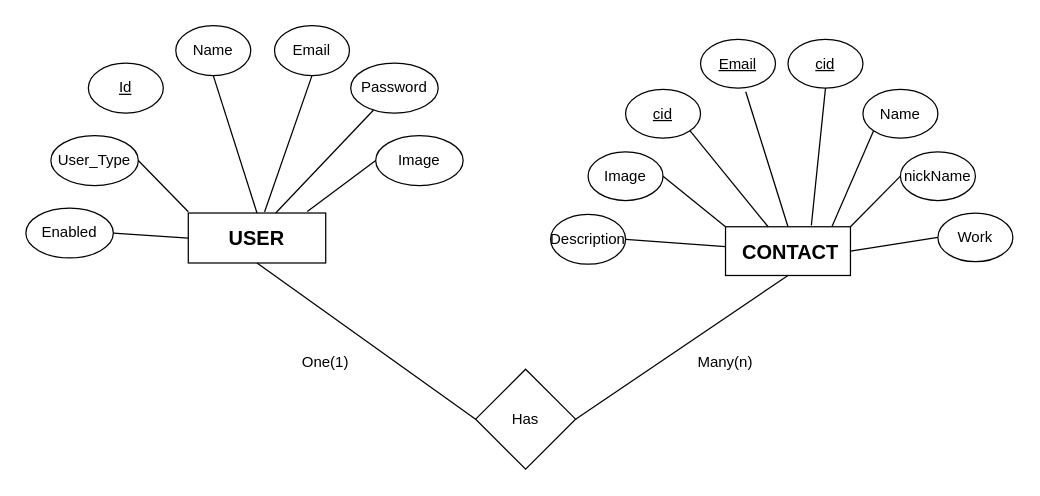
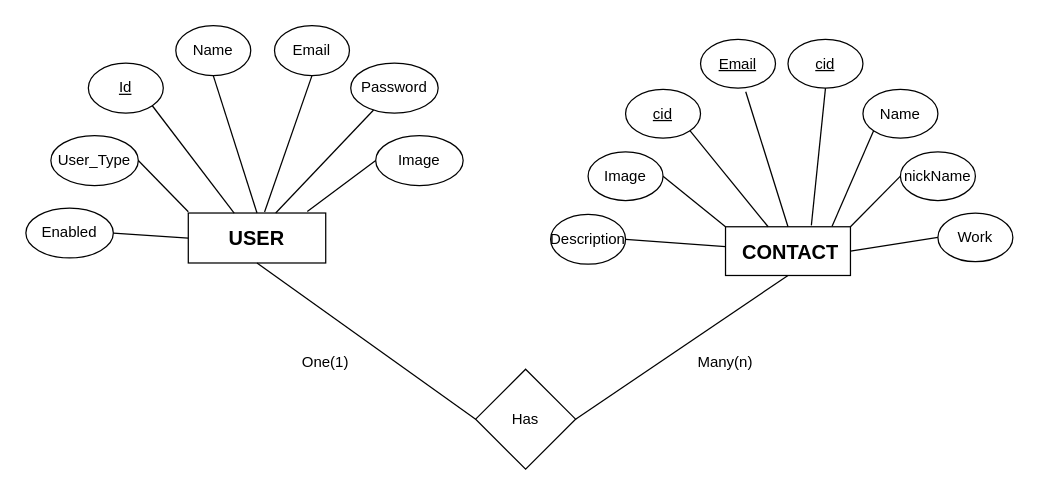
none -> (193, 159)
